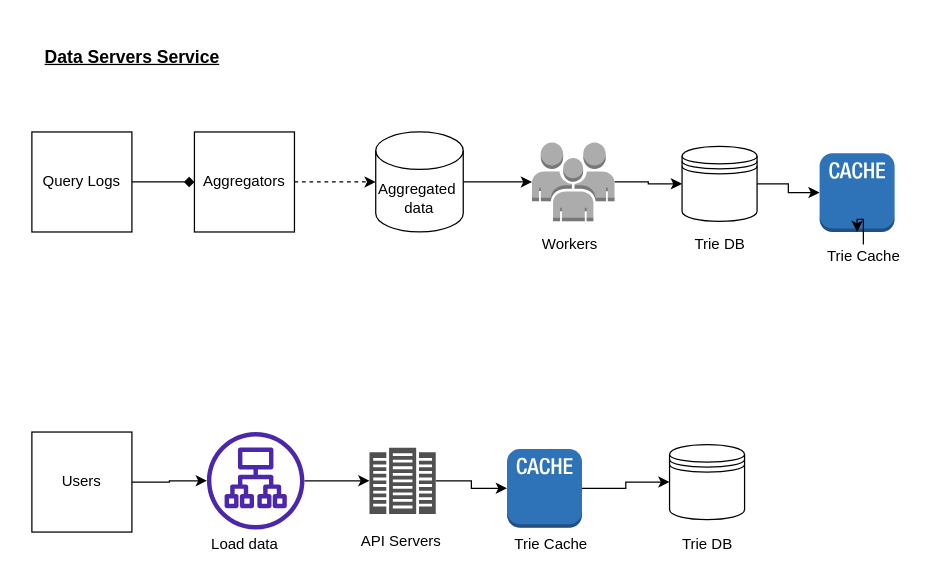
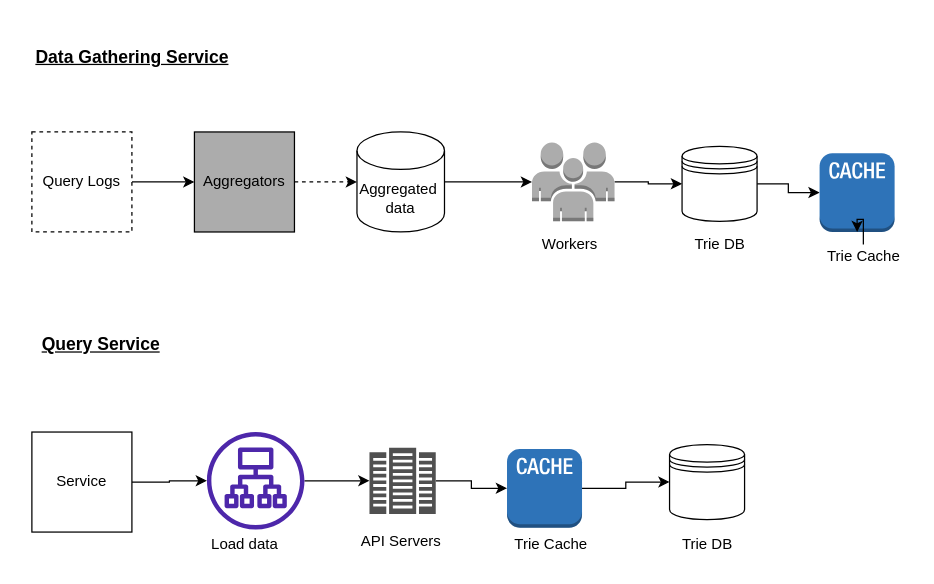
(133, 57) -> (133, 57)
(82, 182) -> (82, 182)
(184, 182) -> (184, 182)
(244, 182) -> (244, 182)
(419, 182) -> (401, 182)
none -> (101, 344)
(82, 482) -> (82, 482)
